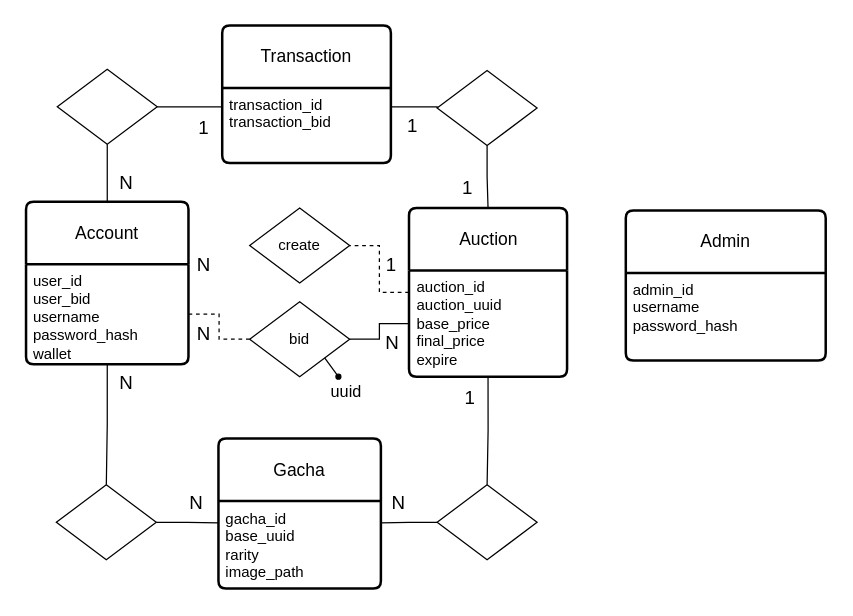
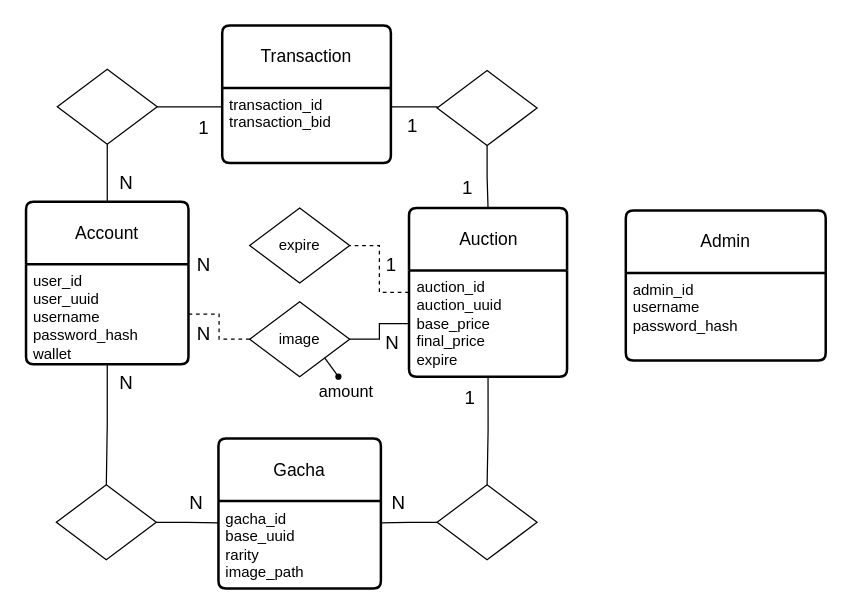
(299, 246) -> (299, 246)
(88, 318) -> (88, 318)
(299, 339) -> (299, 339)
(346, 392) -> (346, 392)
